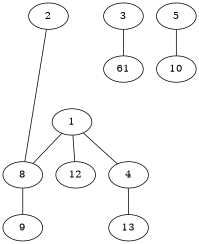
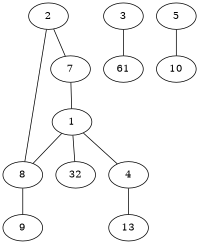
none -> (71, 69)
(76, 175) -> (76, 175)
